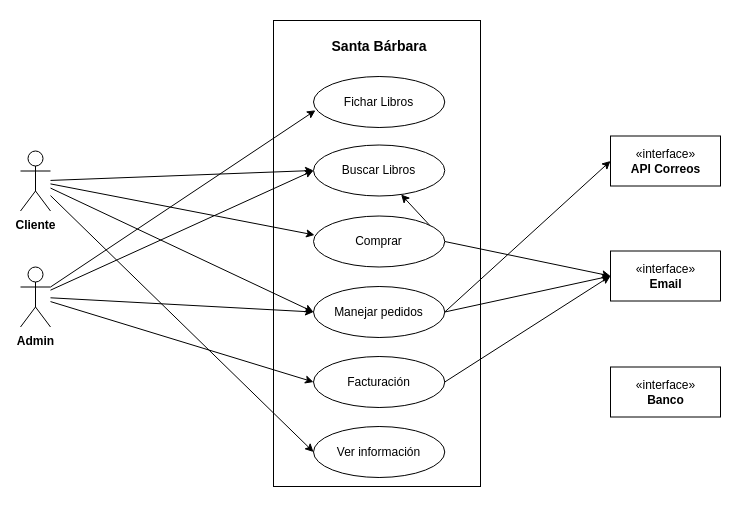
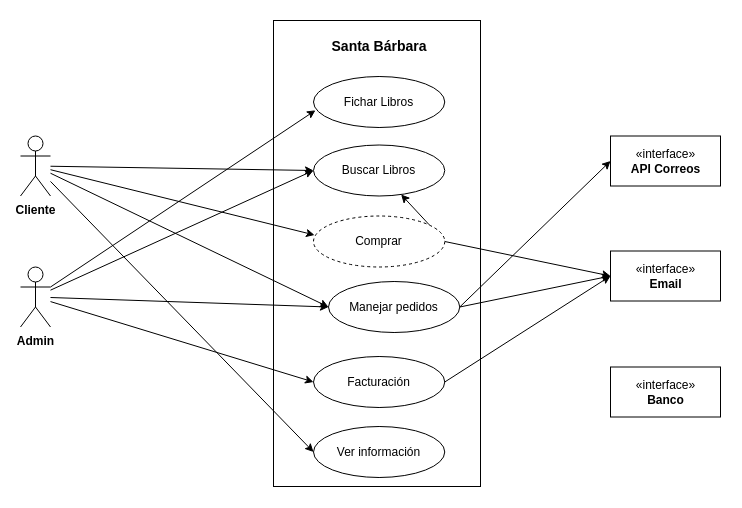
(36, 181) -> (36, 166)
(379, 242) -> (379, 242)
(379, 312) -> (394, 307)
